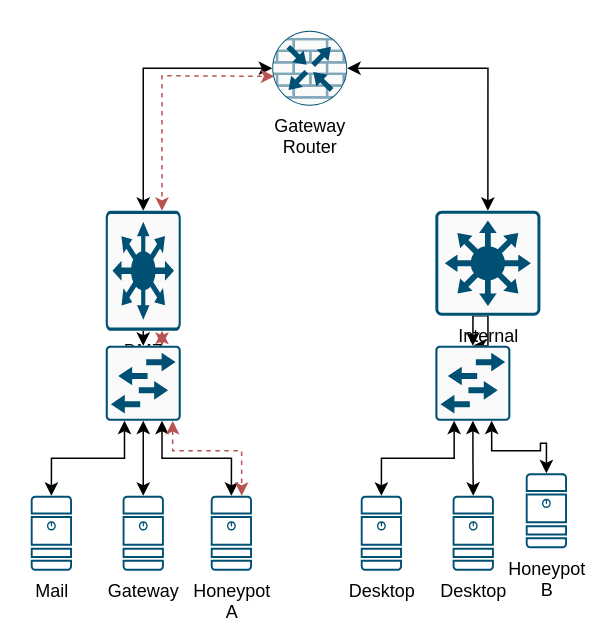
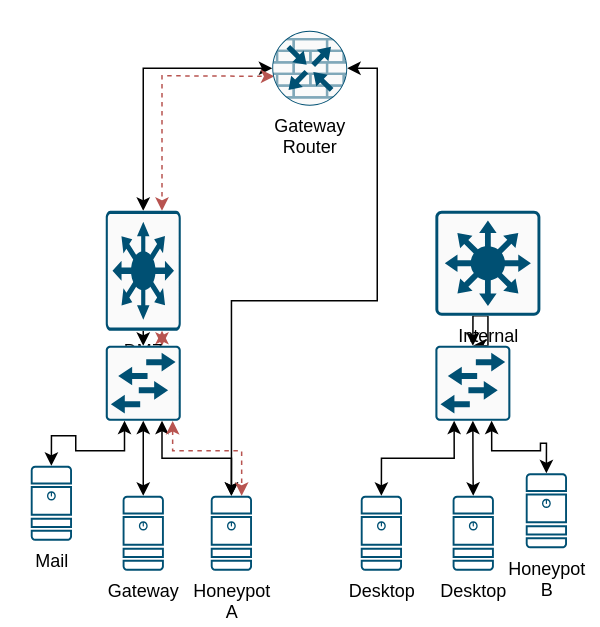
(488, 77) -> (345, 301)
(51, 533) -> (51, 503)
